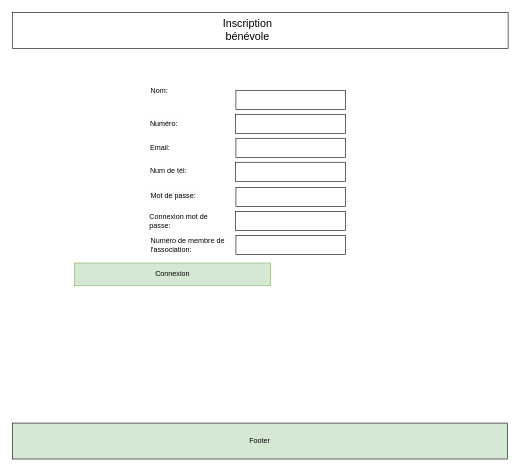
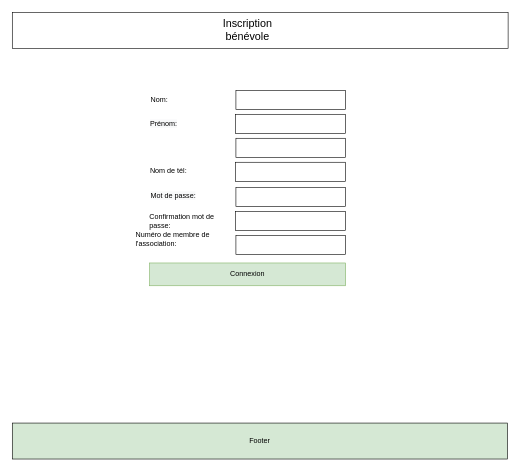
(187, 91) -> (187, 100)
(163, 124) -> (163, 124)
(186, 148) -> none
(169, 171) -> (169, 171)
(188, 221) -> (188, 221)
(188, 245) -> (173, 239)
(173, 275) -> (248, 275)
